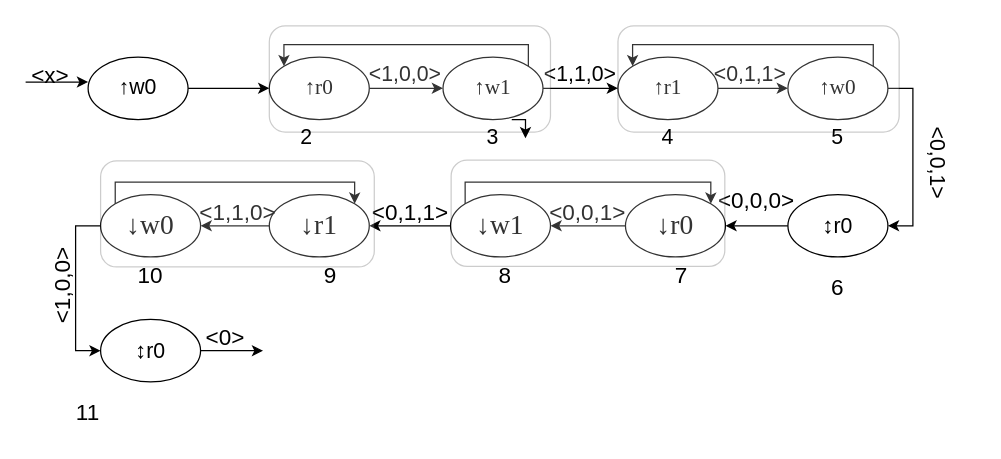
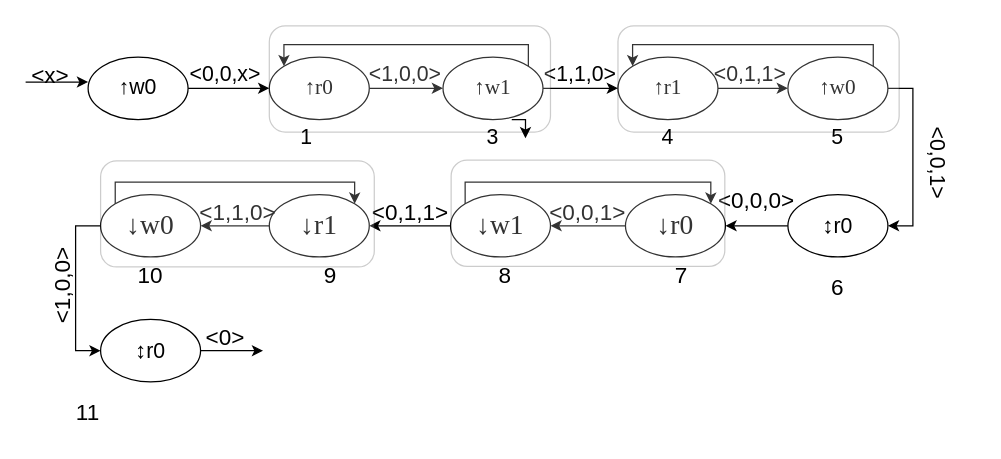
none -> (226, 76)
(307, 138) -> (307, 138)
